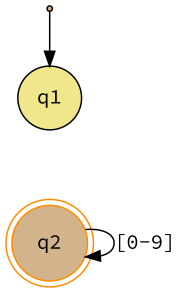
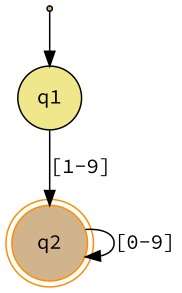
none -> (50, 160)
